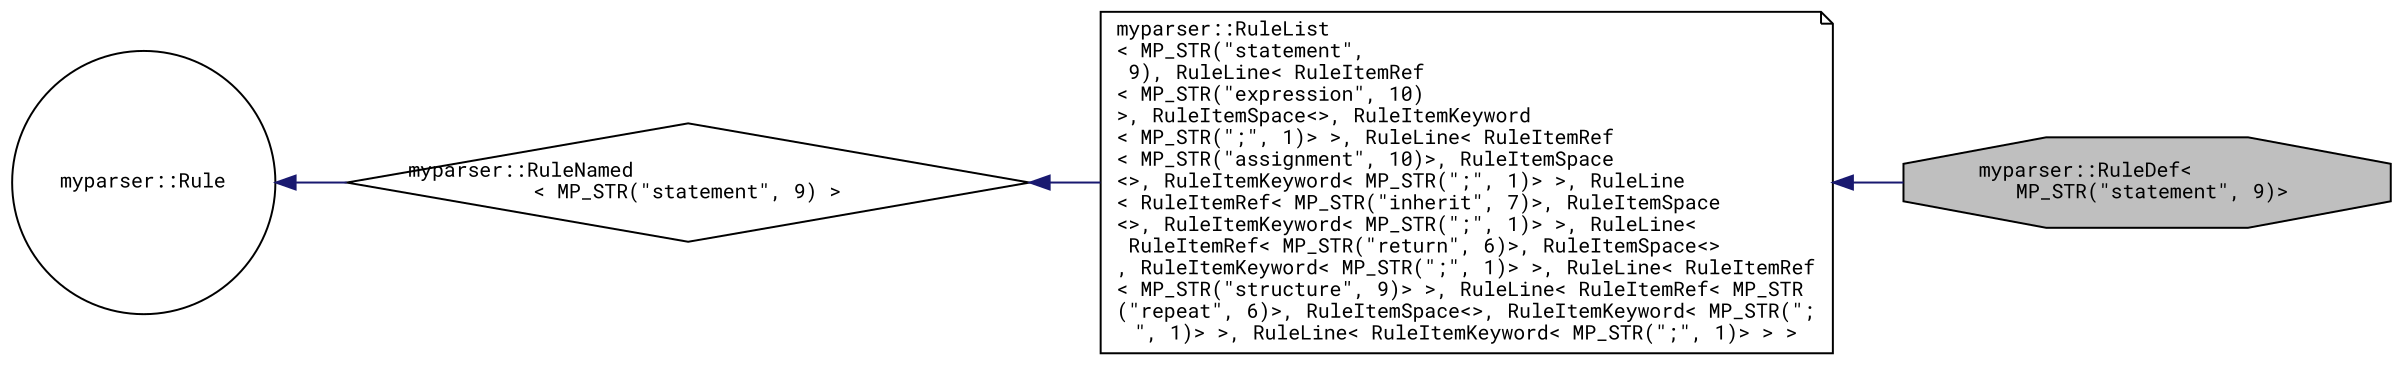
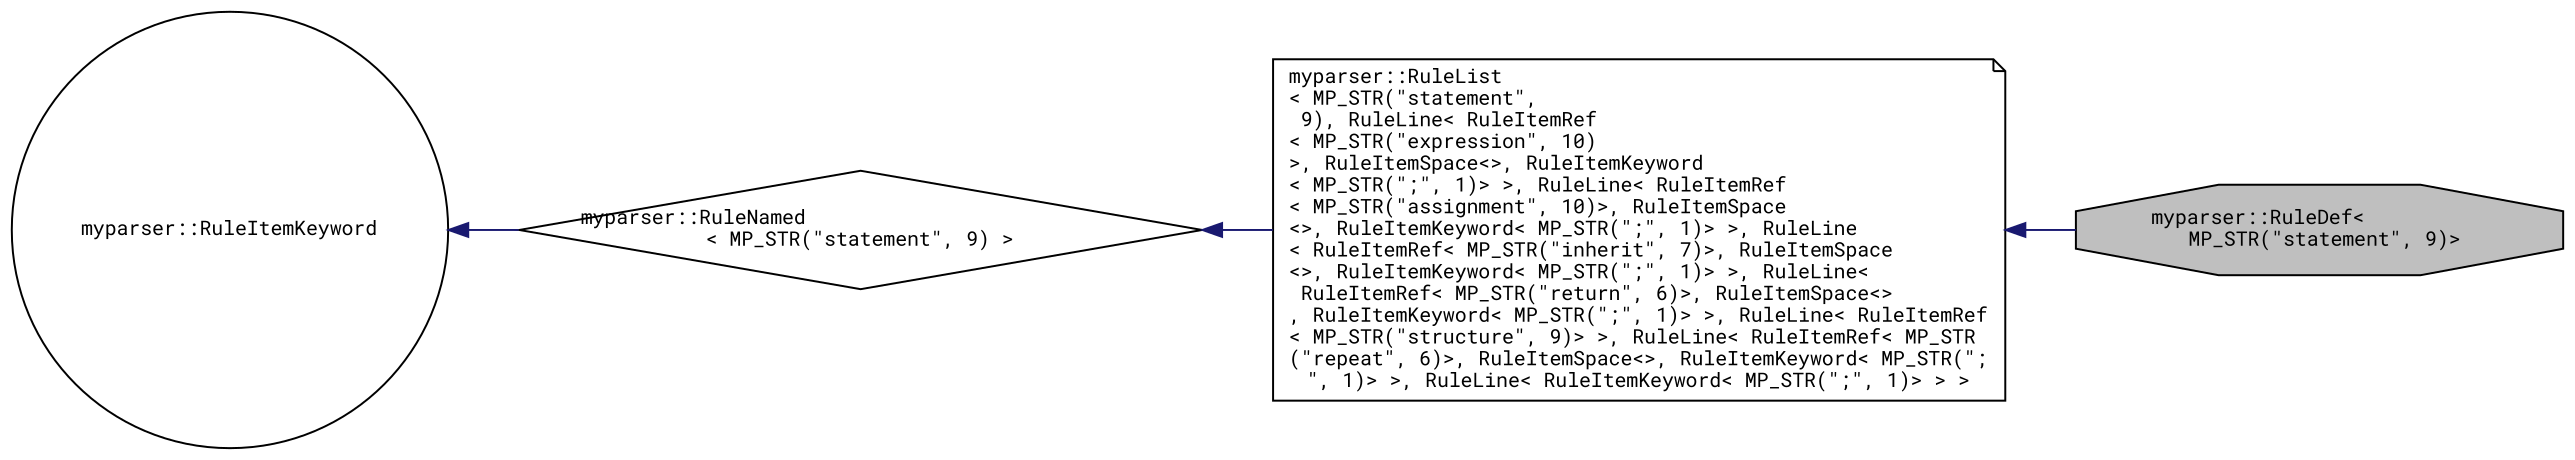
(144, 183) -> (230, 230)
